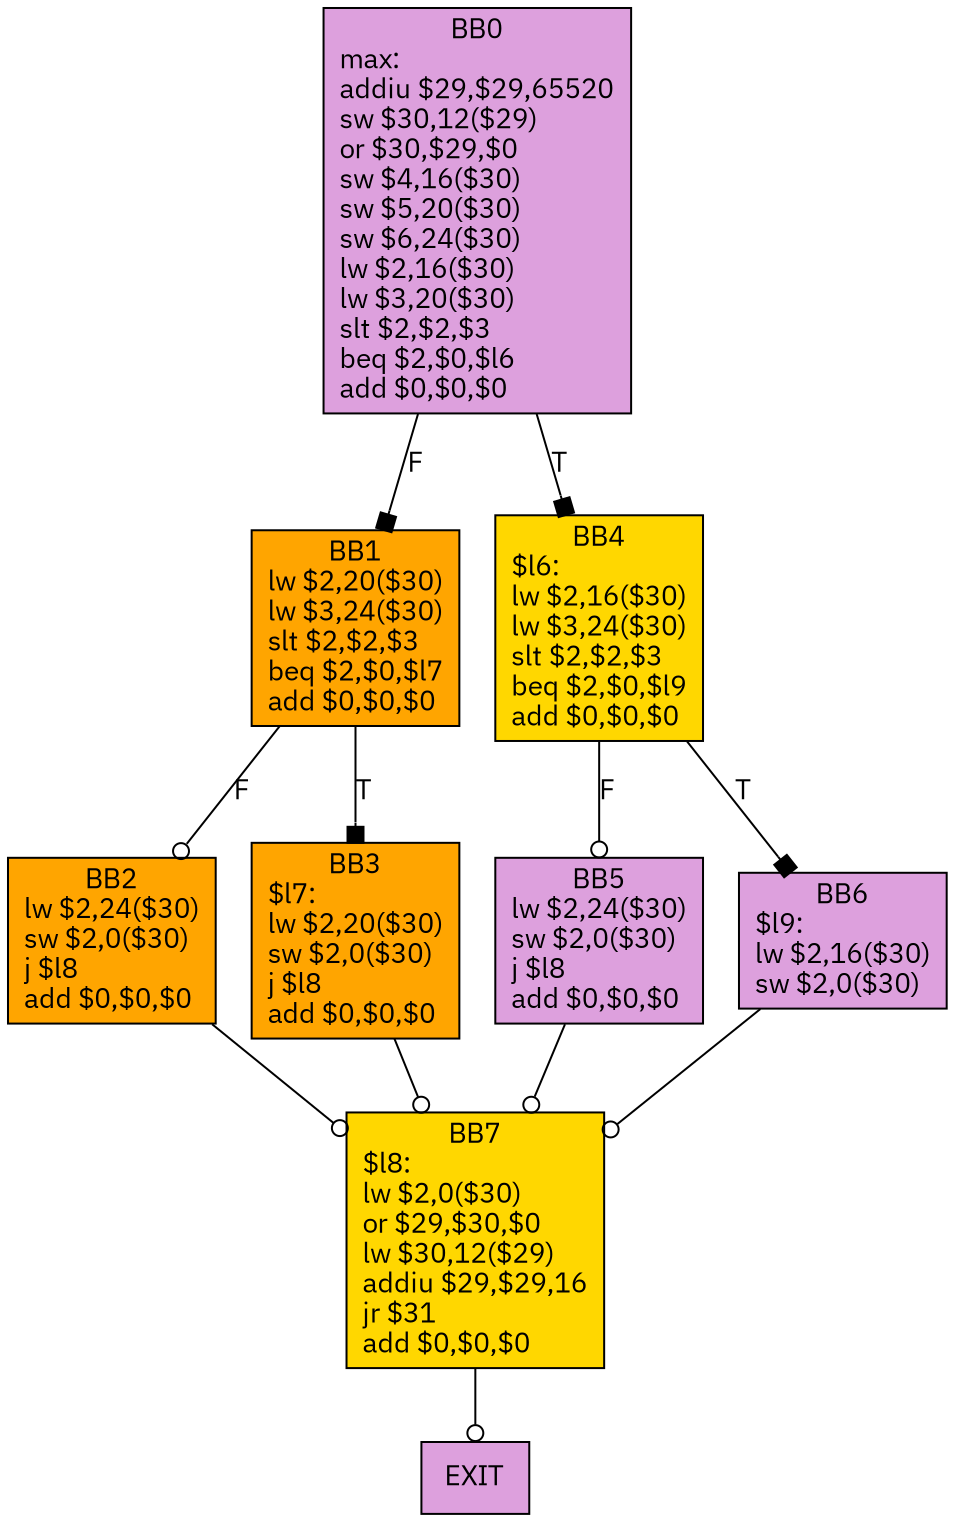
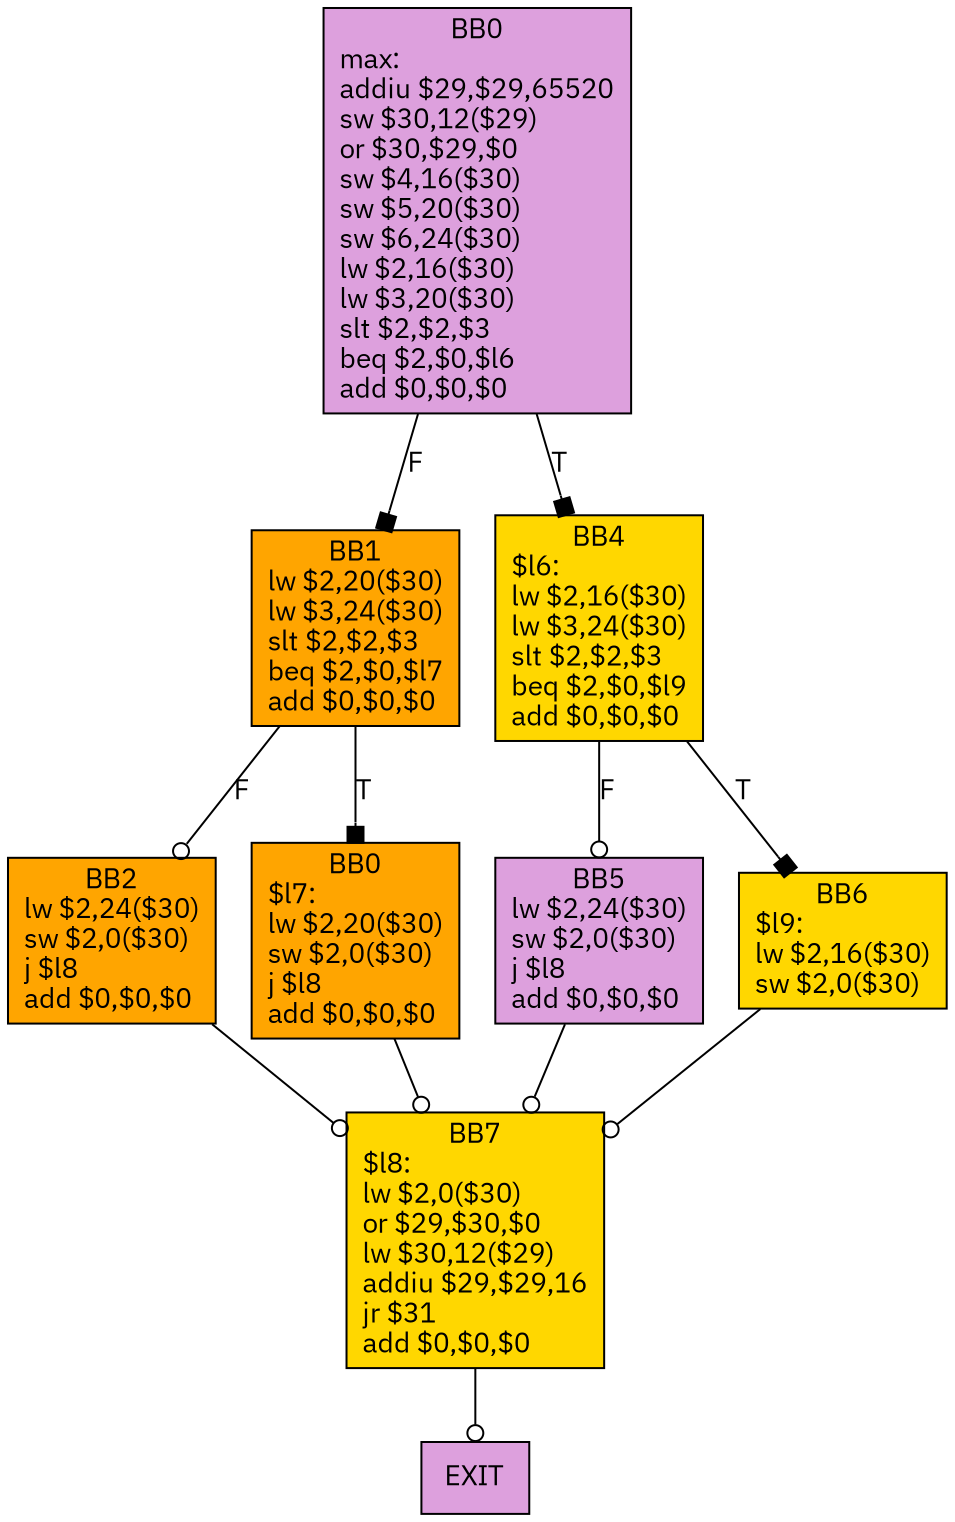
(356, 941) -> (356, 941)
(843, 941) -> (843, 941)
